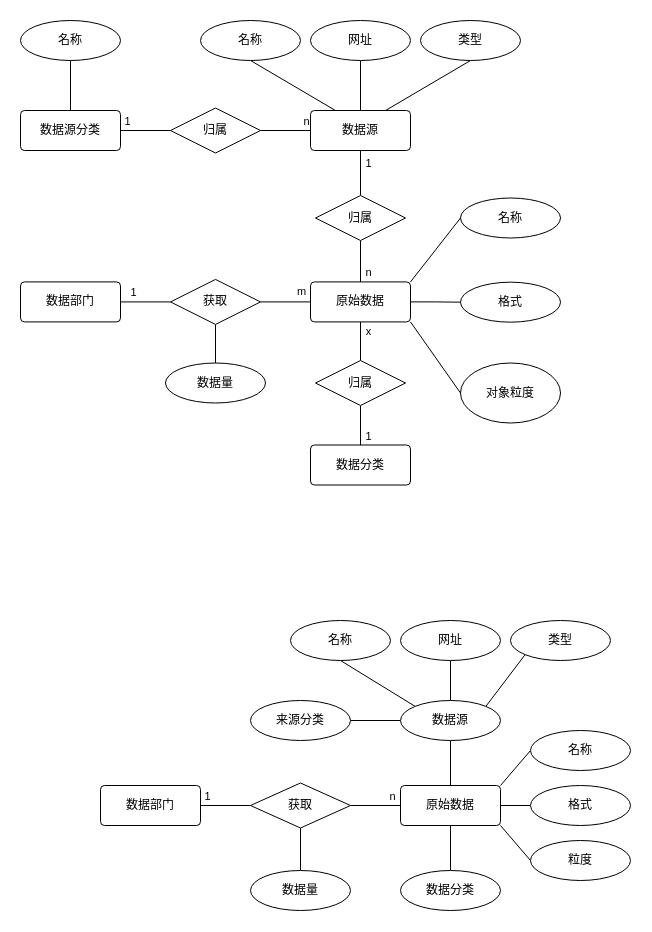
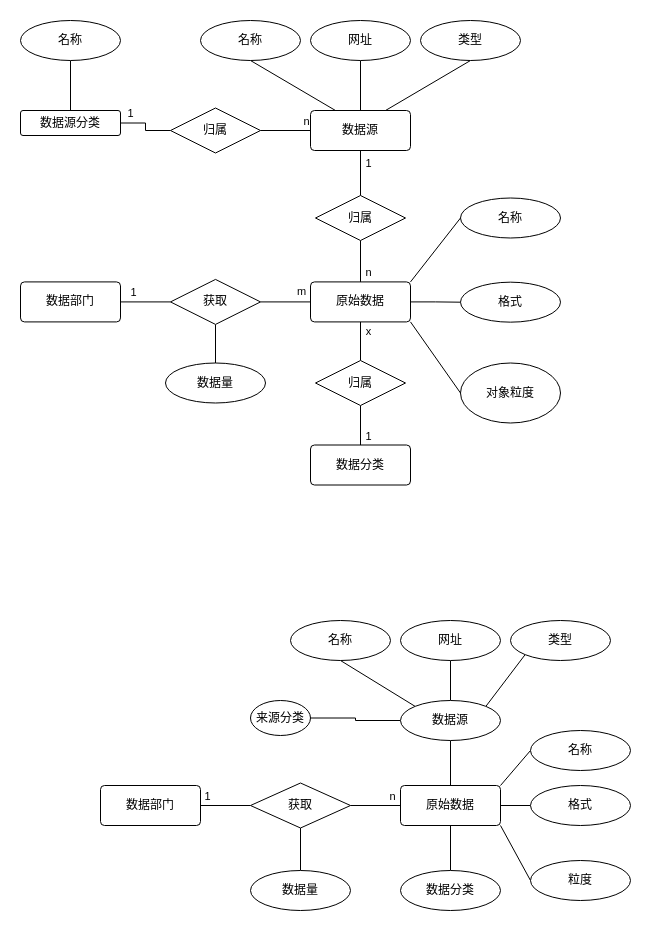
(71, 131) -> (71, 123)
(301, 721) -> (281, 718)
(581, 861) -> (581, 881)
